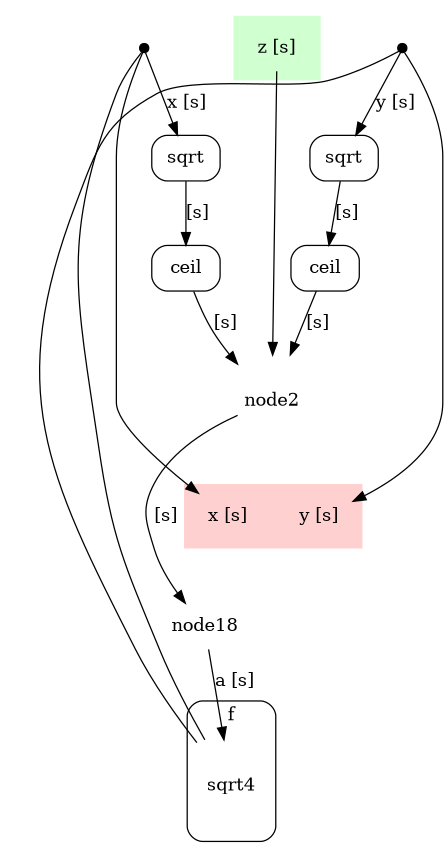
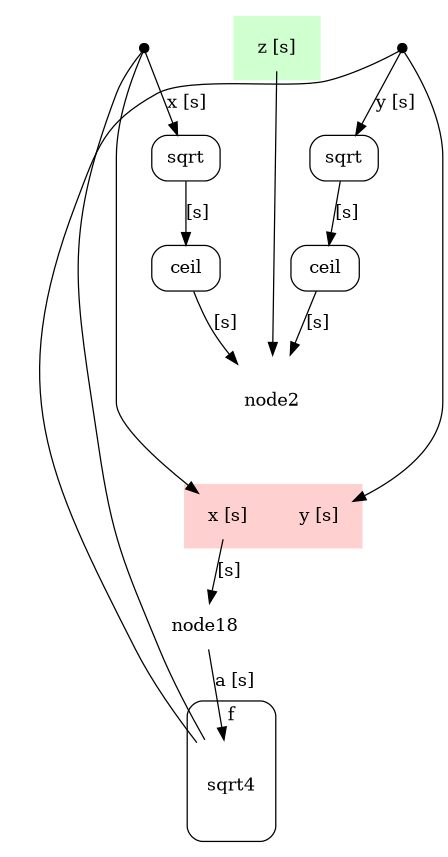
(152, 487) -> (218, 565)
